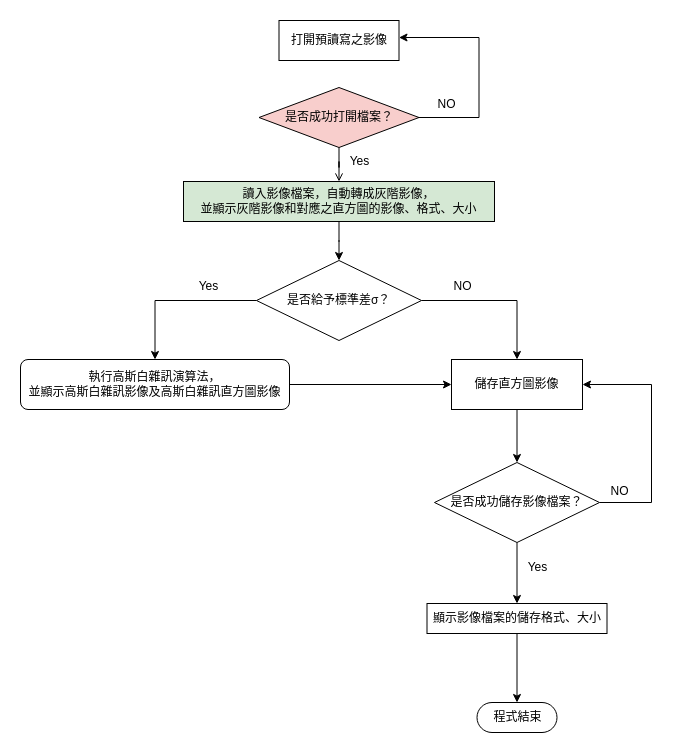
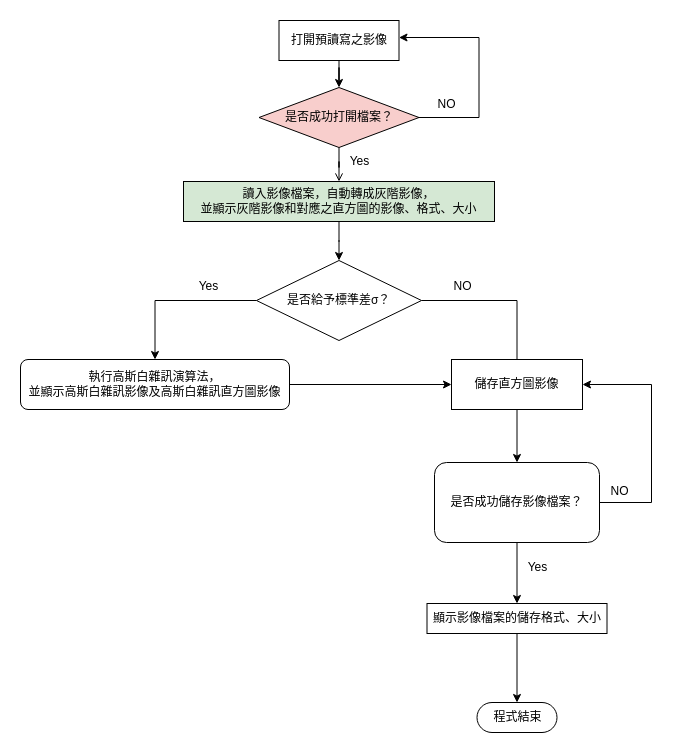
none -> (339, 78)
(517, 351) -> (517, 353)
(517, 503) -> (517, 503)
